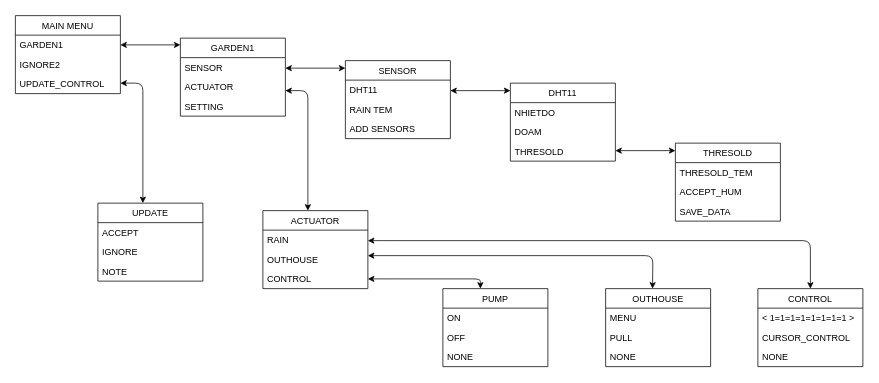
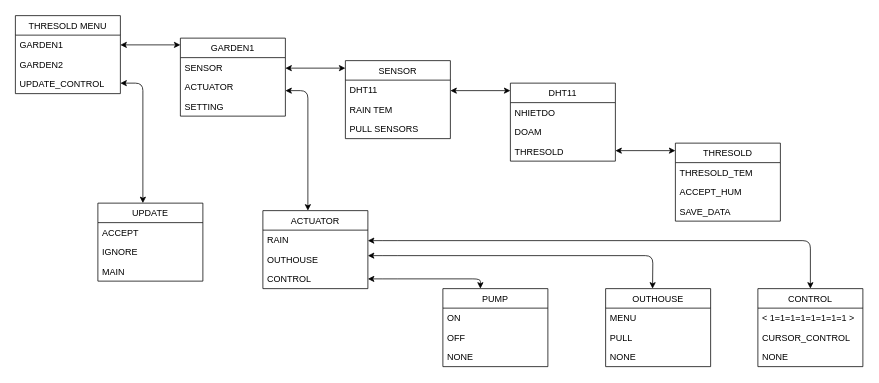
(68, 26) -> (68, 26)
(37, 65) -> (37, 65)
(376, 129) -> (379, 129)
(112, 272) -> (112, 272)
